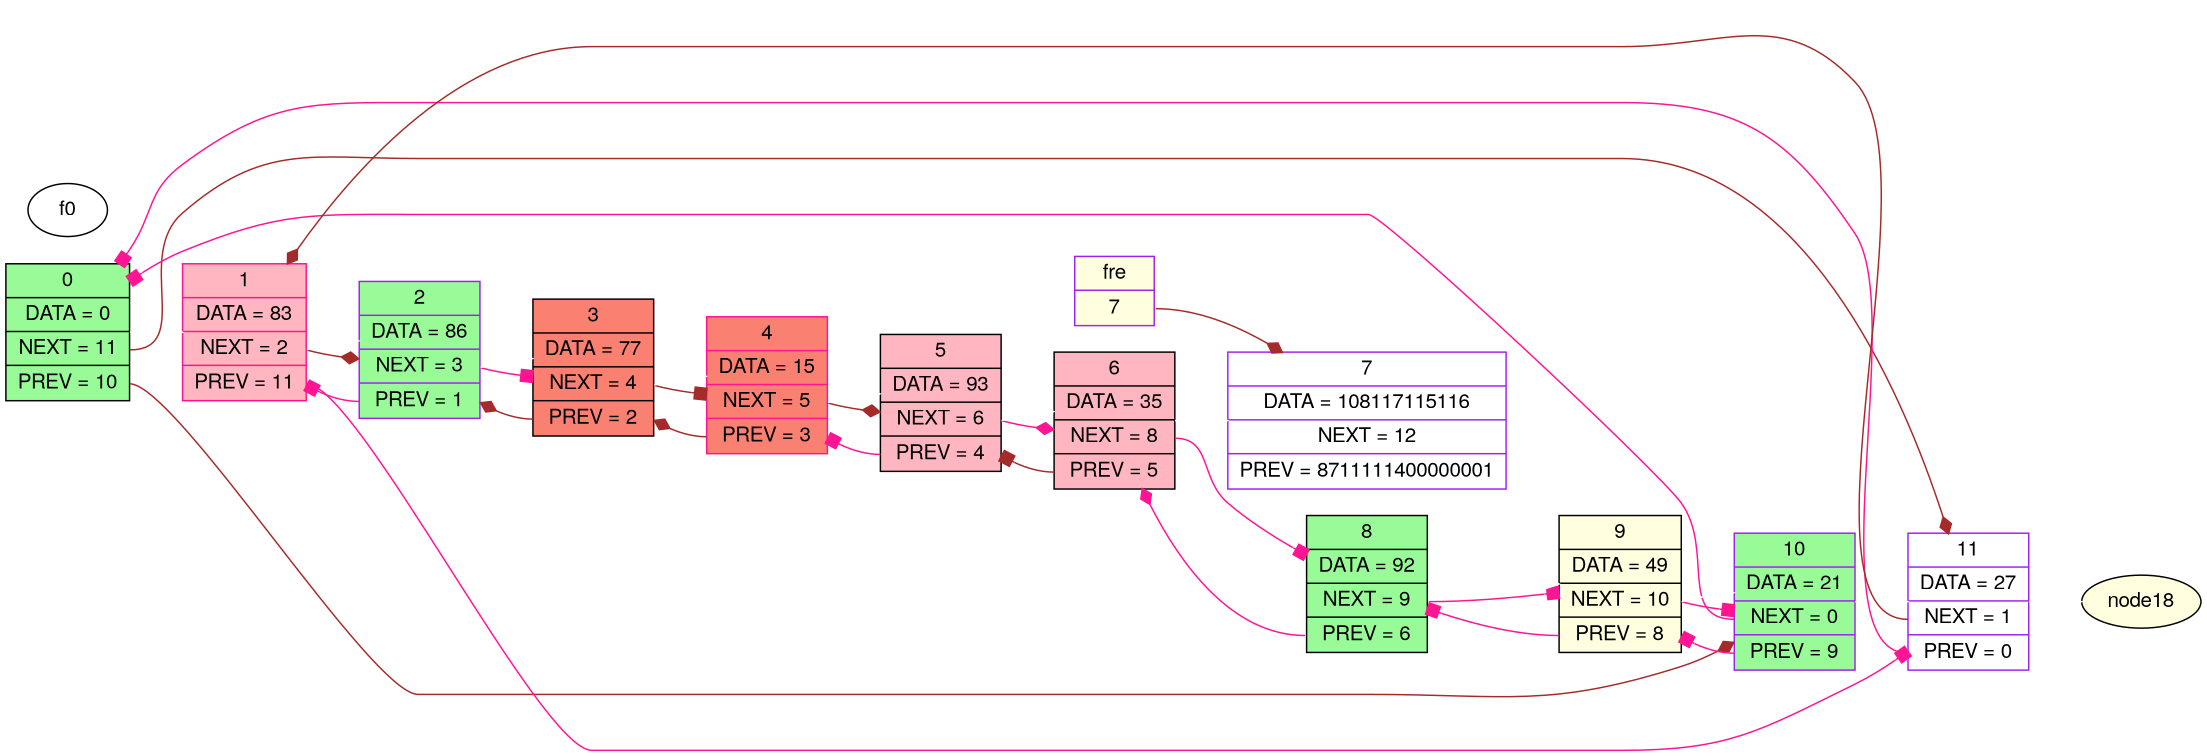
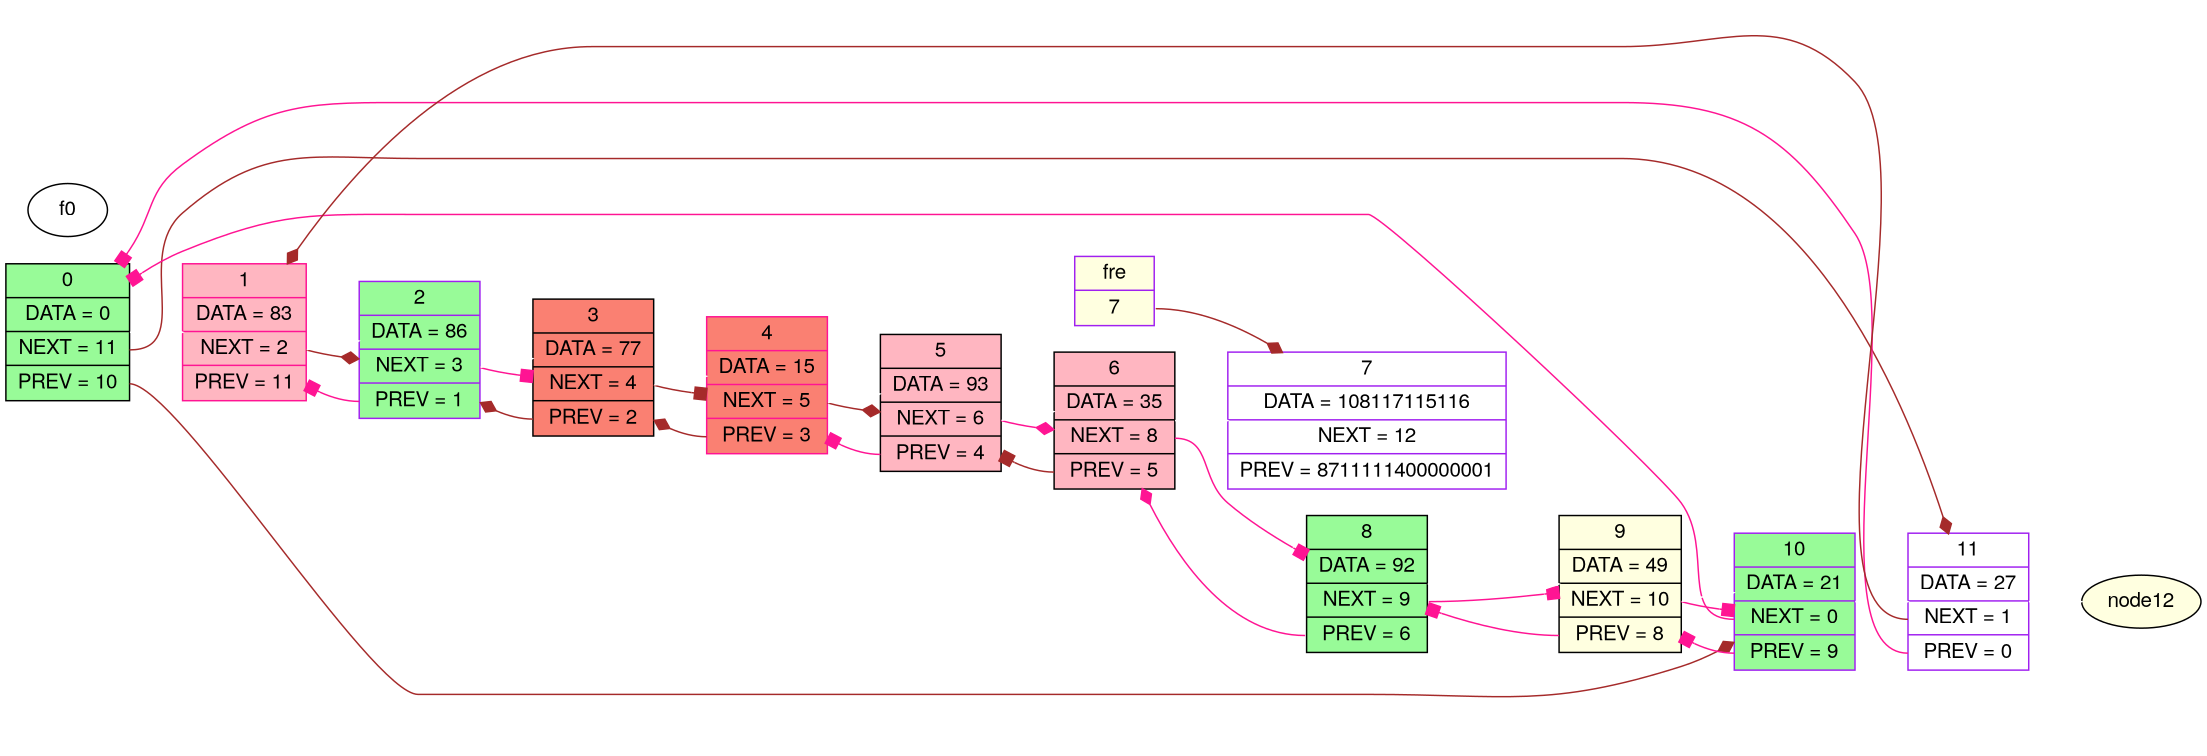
(2141, 602) -> (2141, 602)
(1019, 750) -> none
